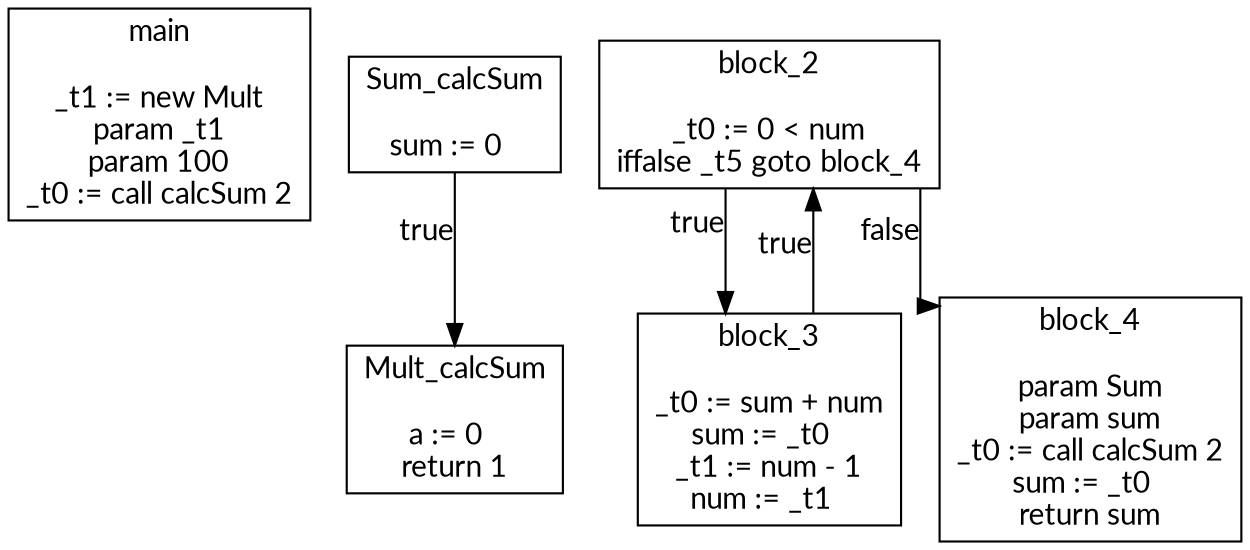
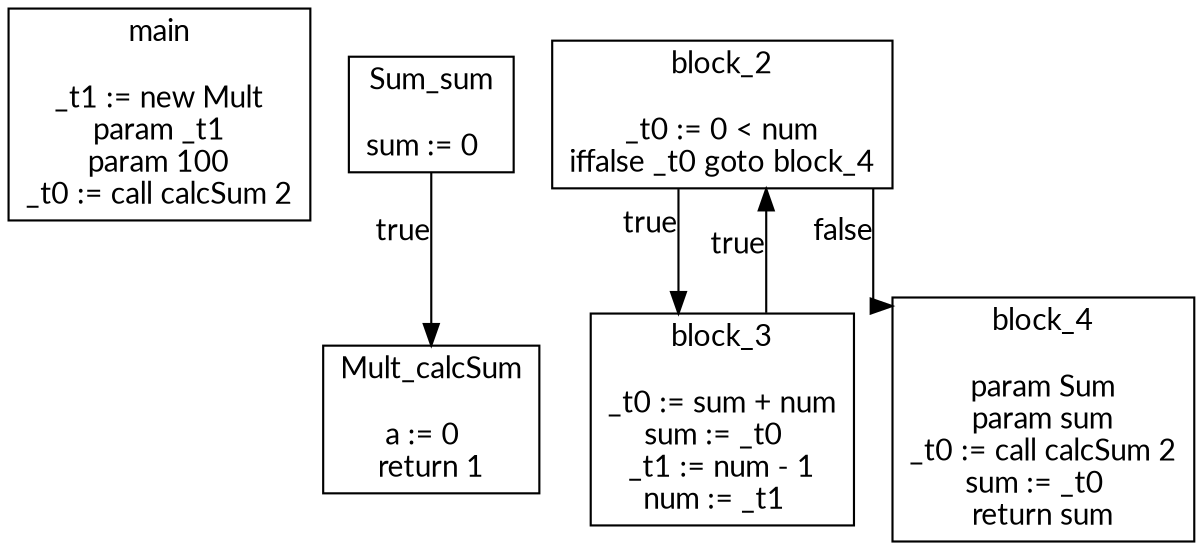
(455, 115) -> (431, 115)
(769, 115) -> (722, 115)
